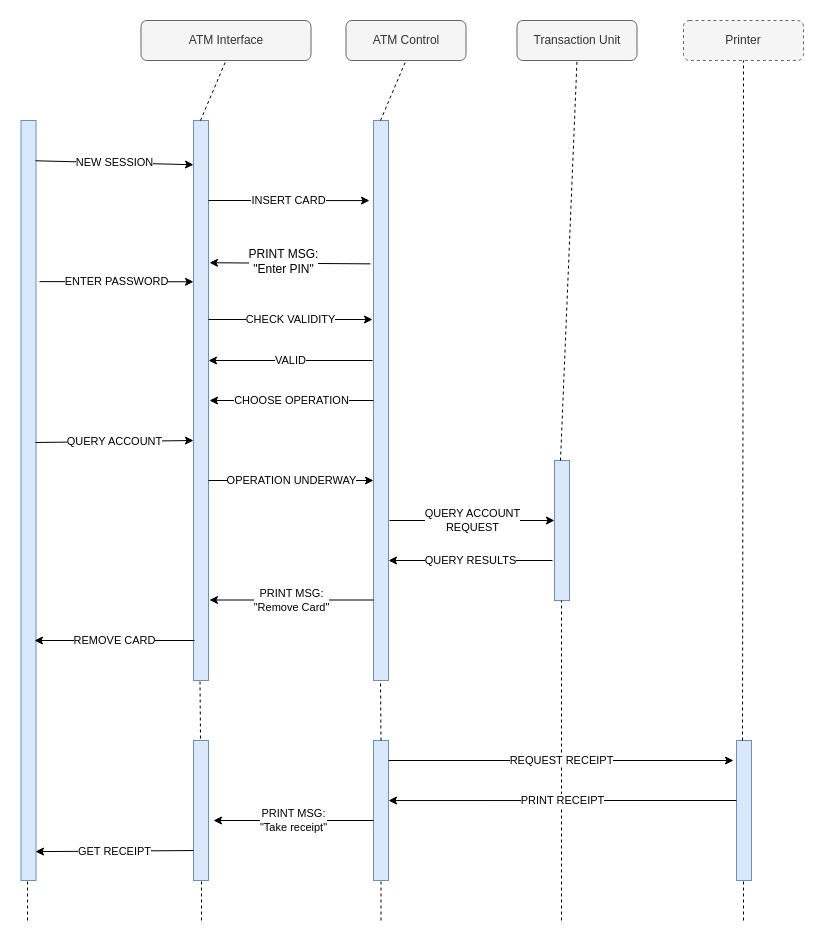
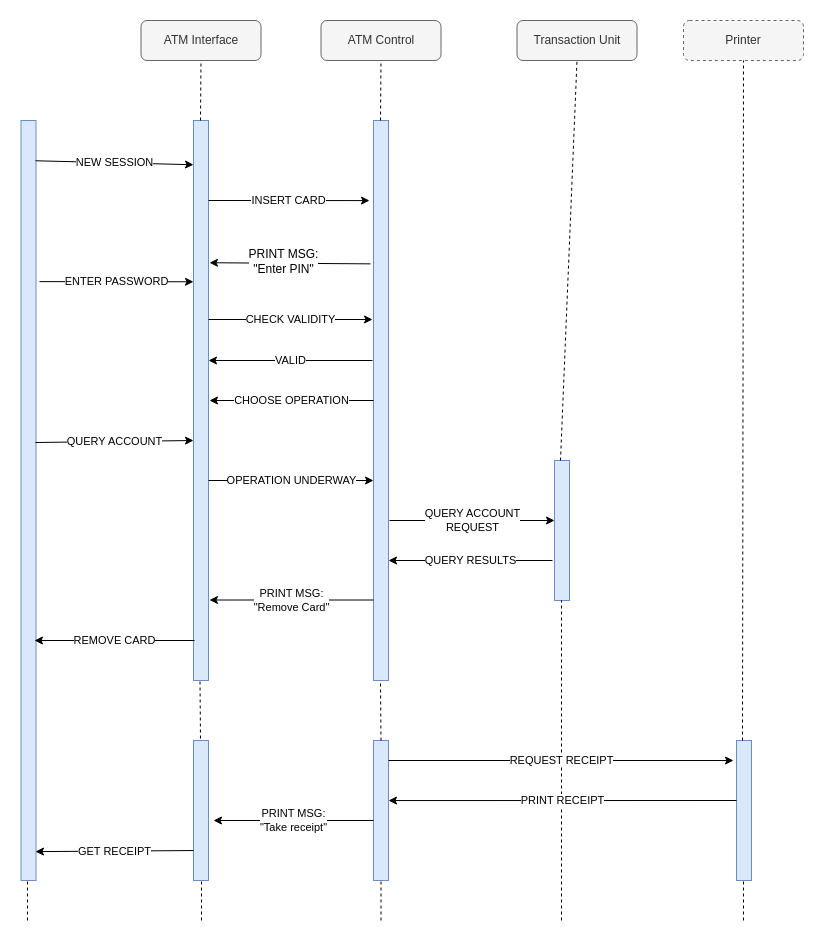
(226, 41) -> (201, 41)
(406, 41) -> (381, 41)
